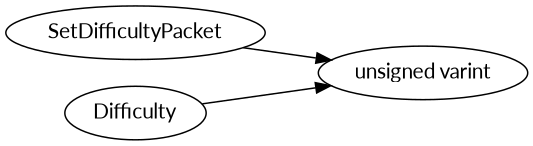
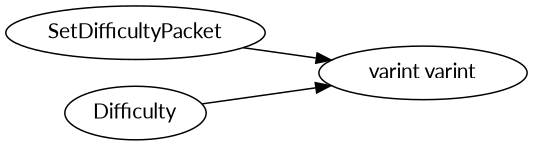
(423, 73) -> (423, 73)
